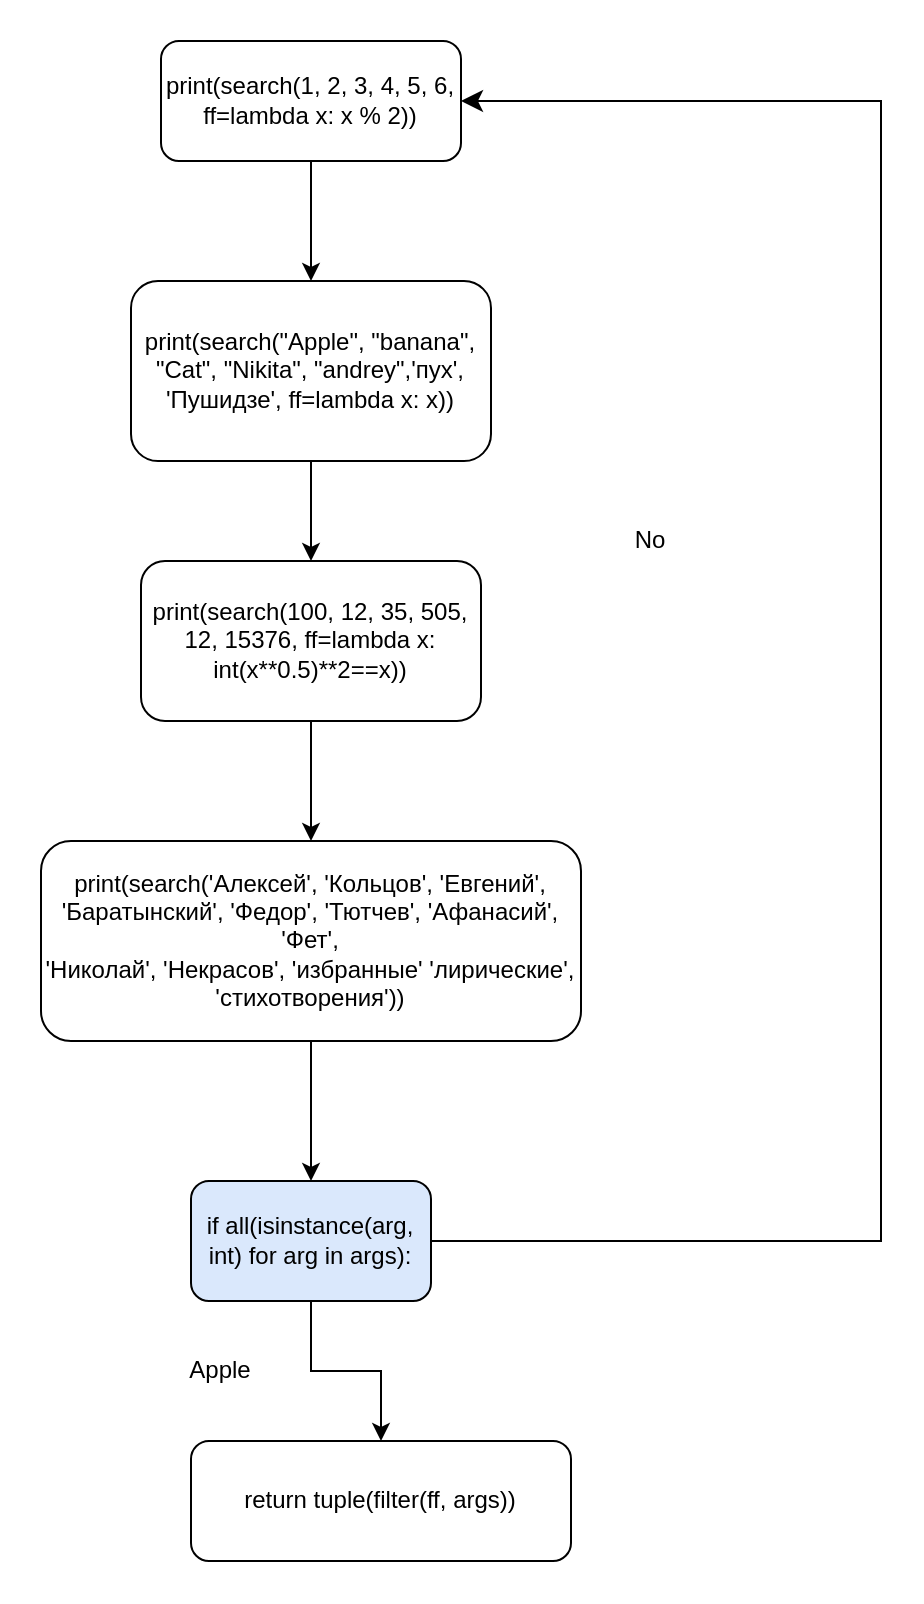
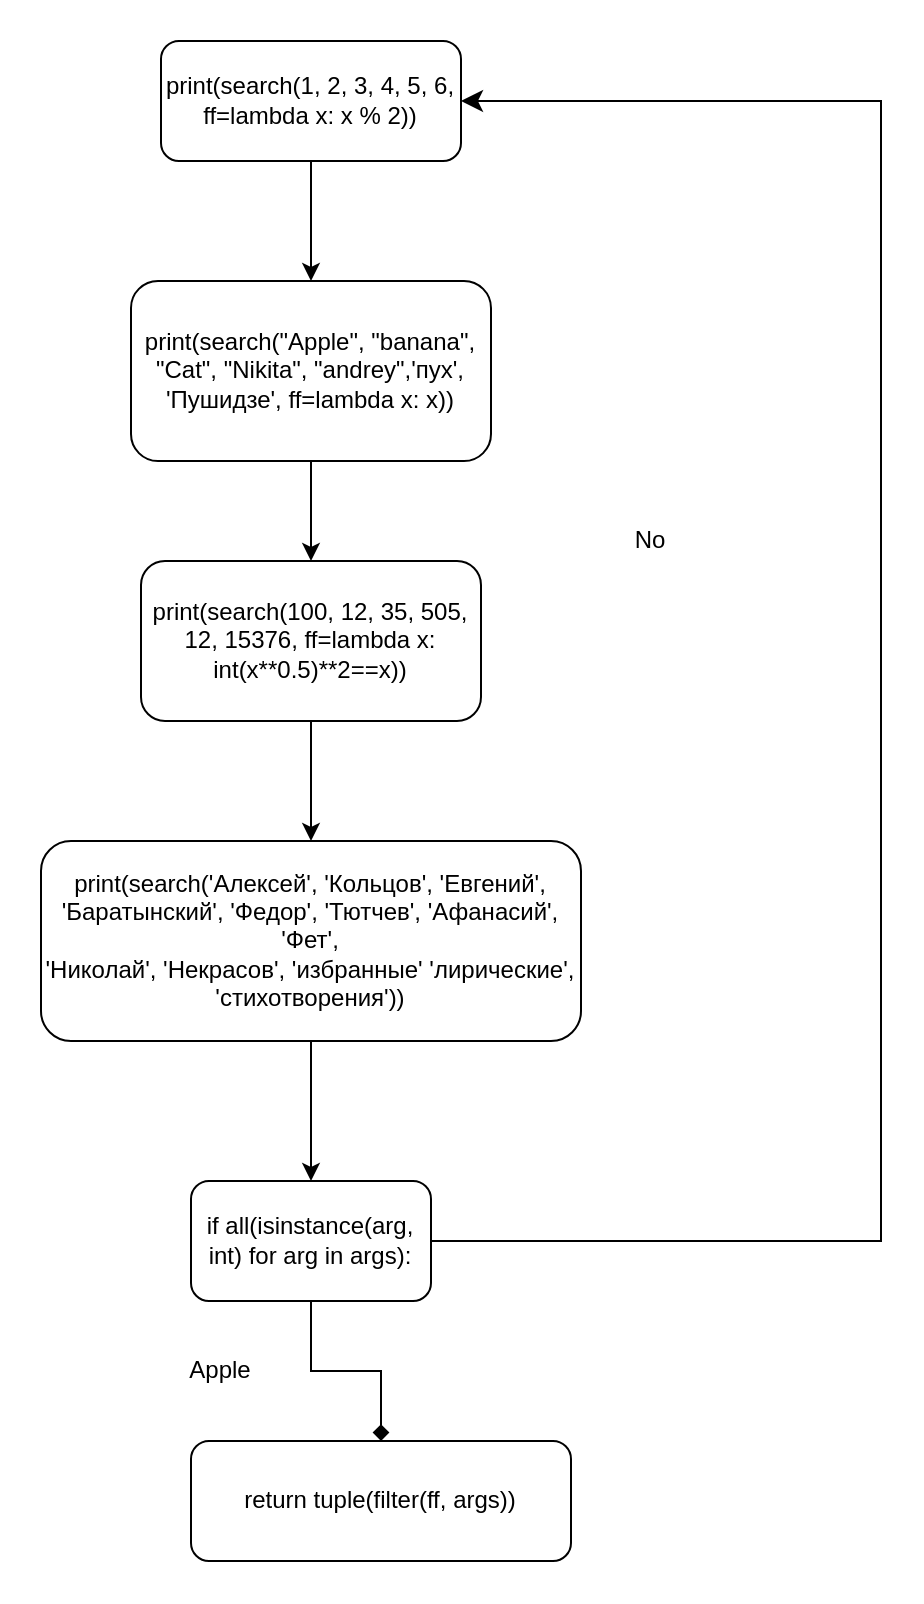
(311, 1241) -> (311, 1241)
(381, 1426) -> (381, 1425)
